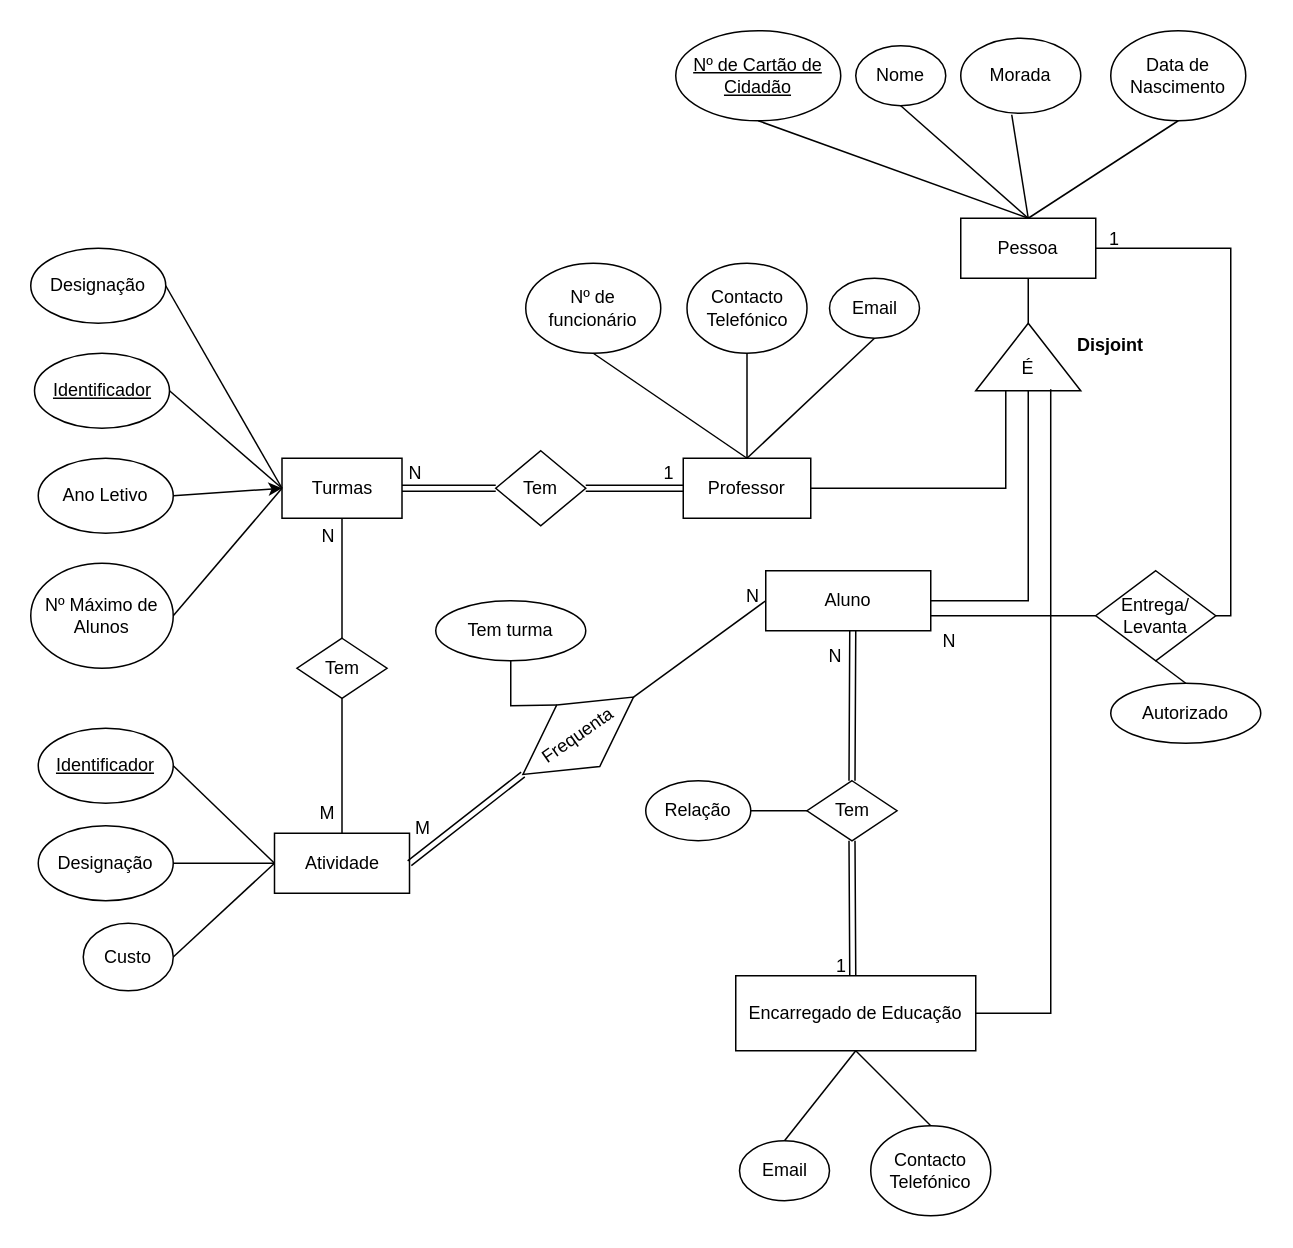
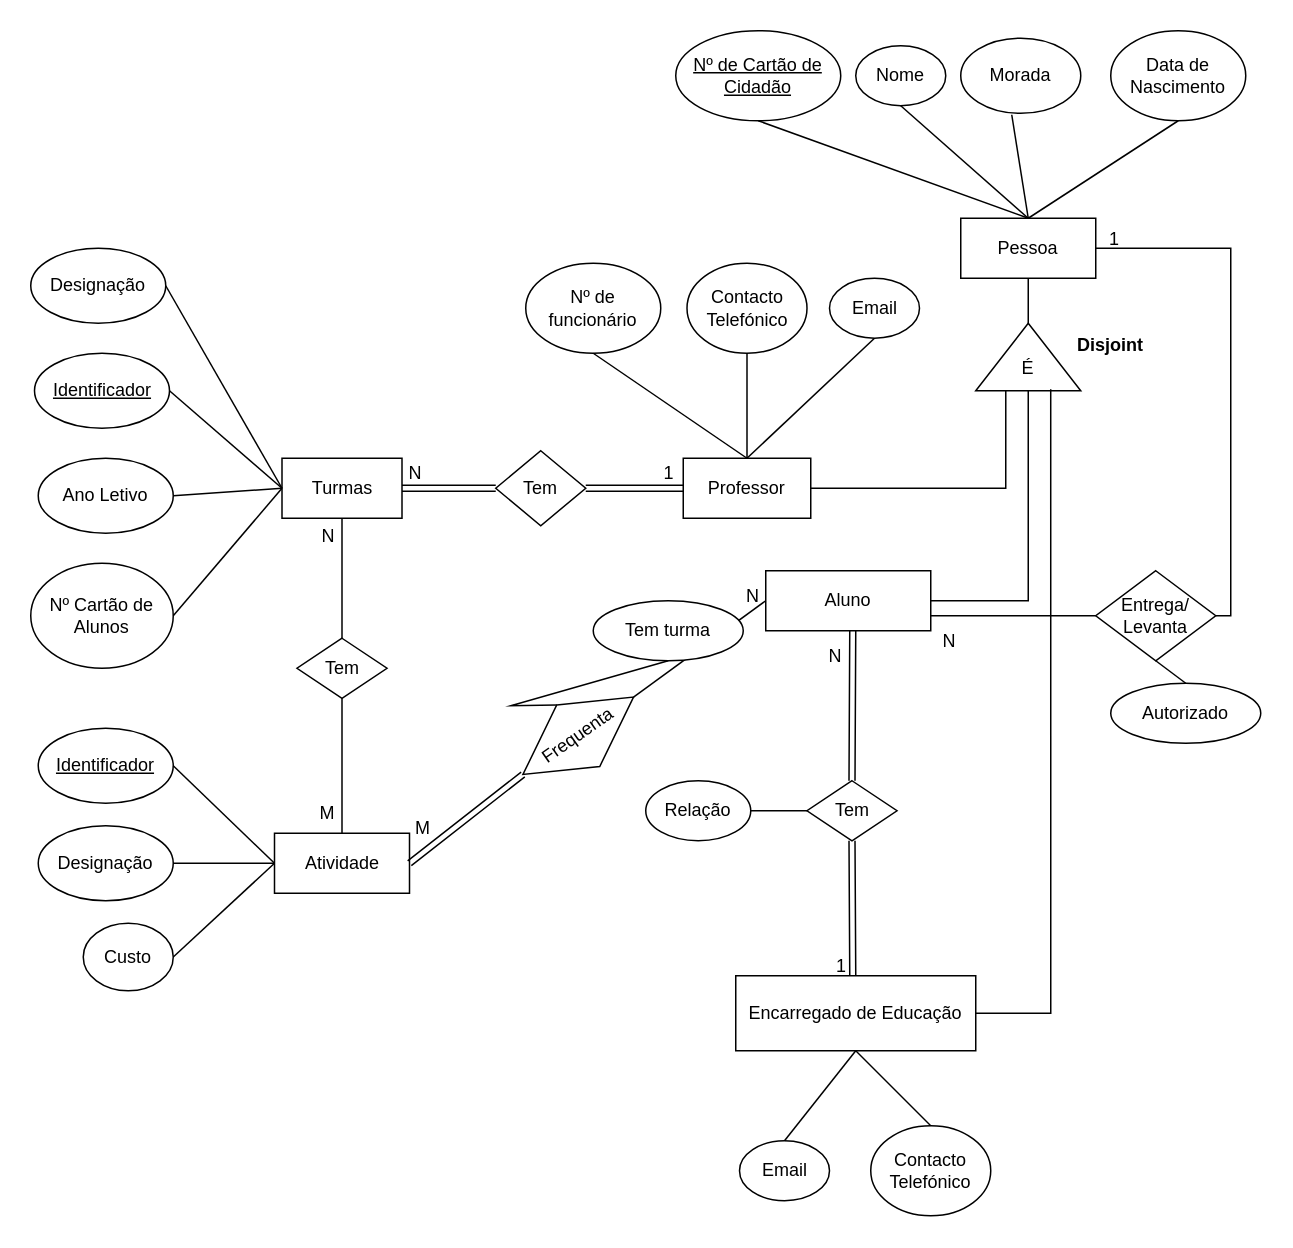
(270, 489) -> (273, 489)
(102, 616) -> (102, 616)
(511, 631) -> (668, 631)
